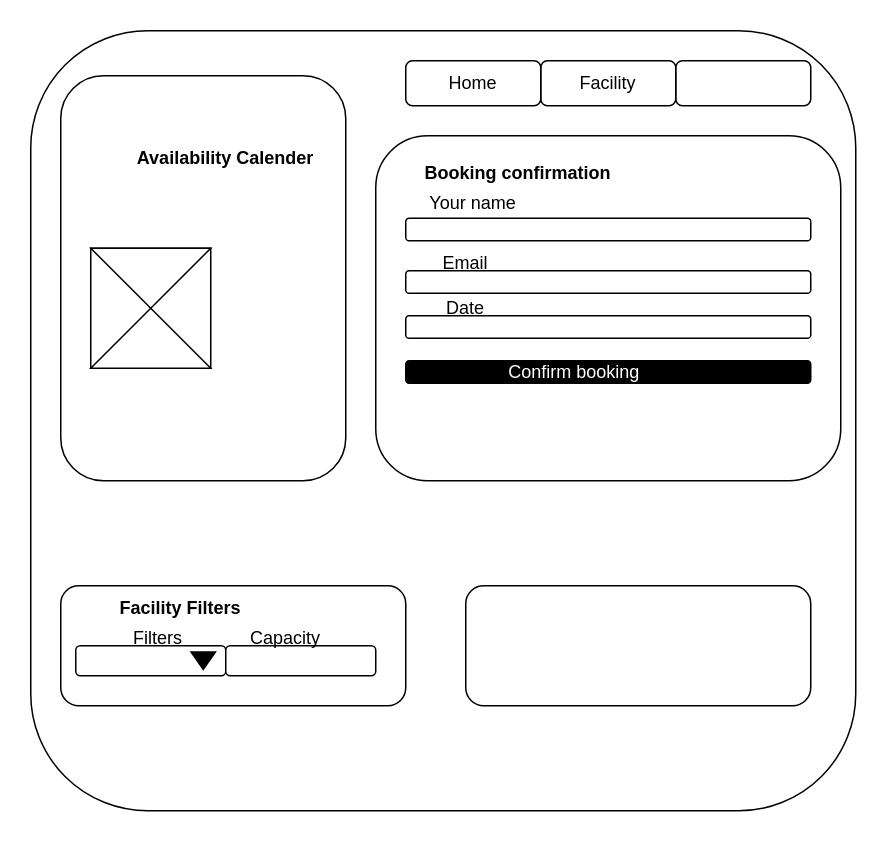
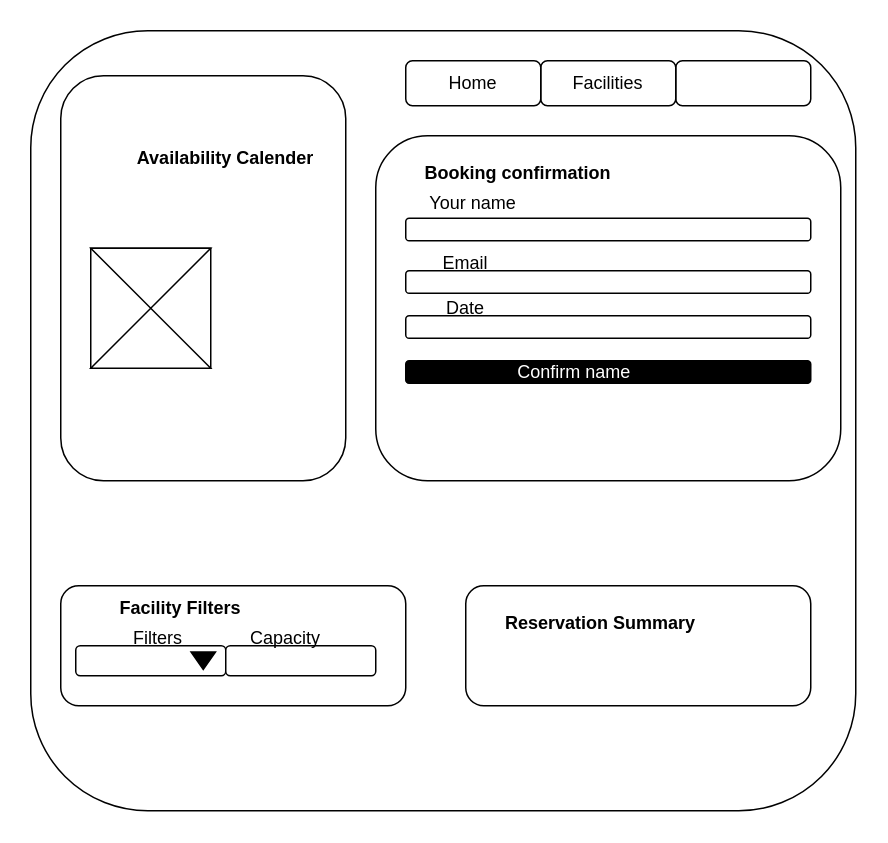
(608, 83) -> (608, 83)
(575, 373) -> (575, 373)
none -> (601, 623)
